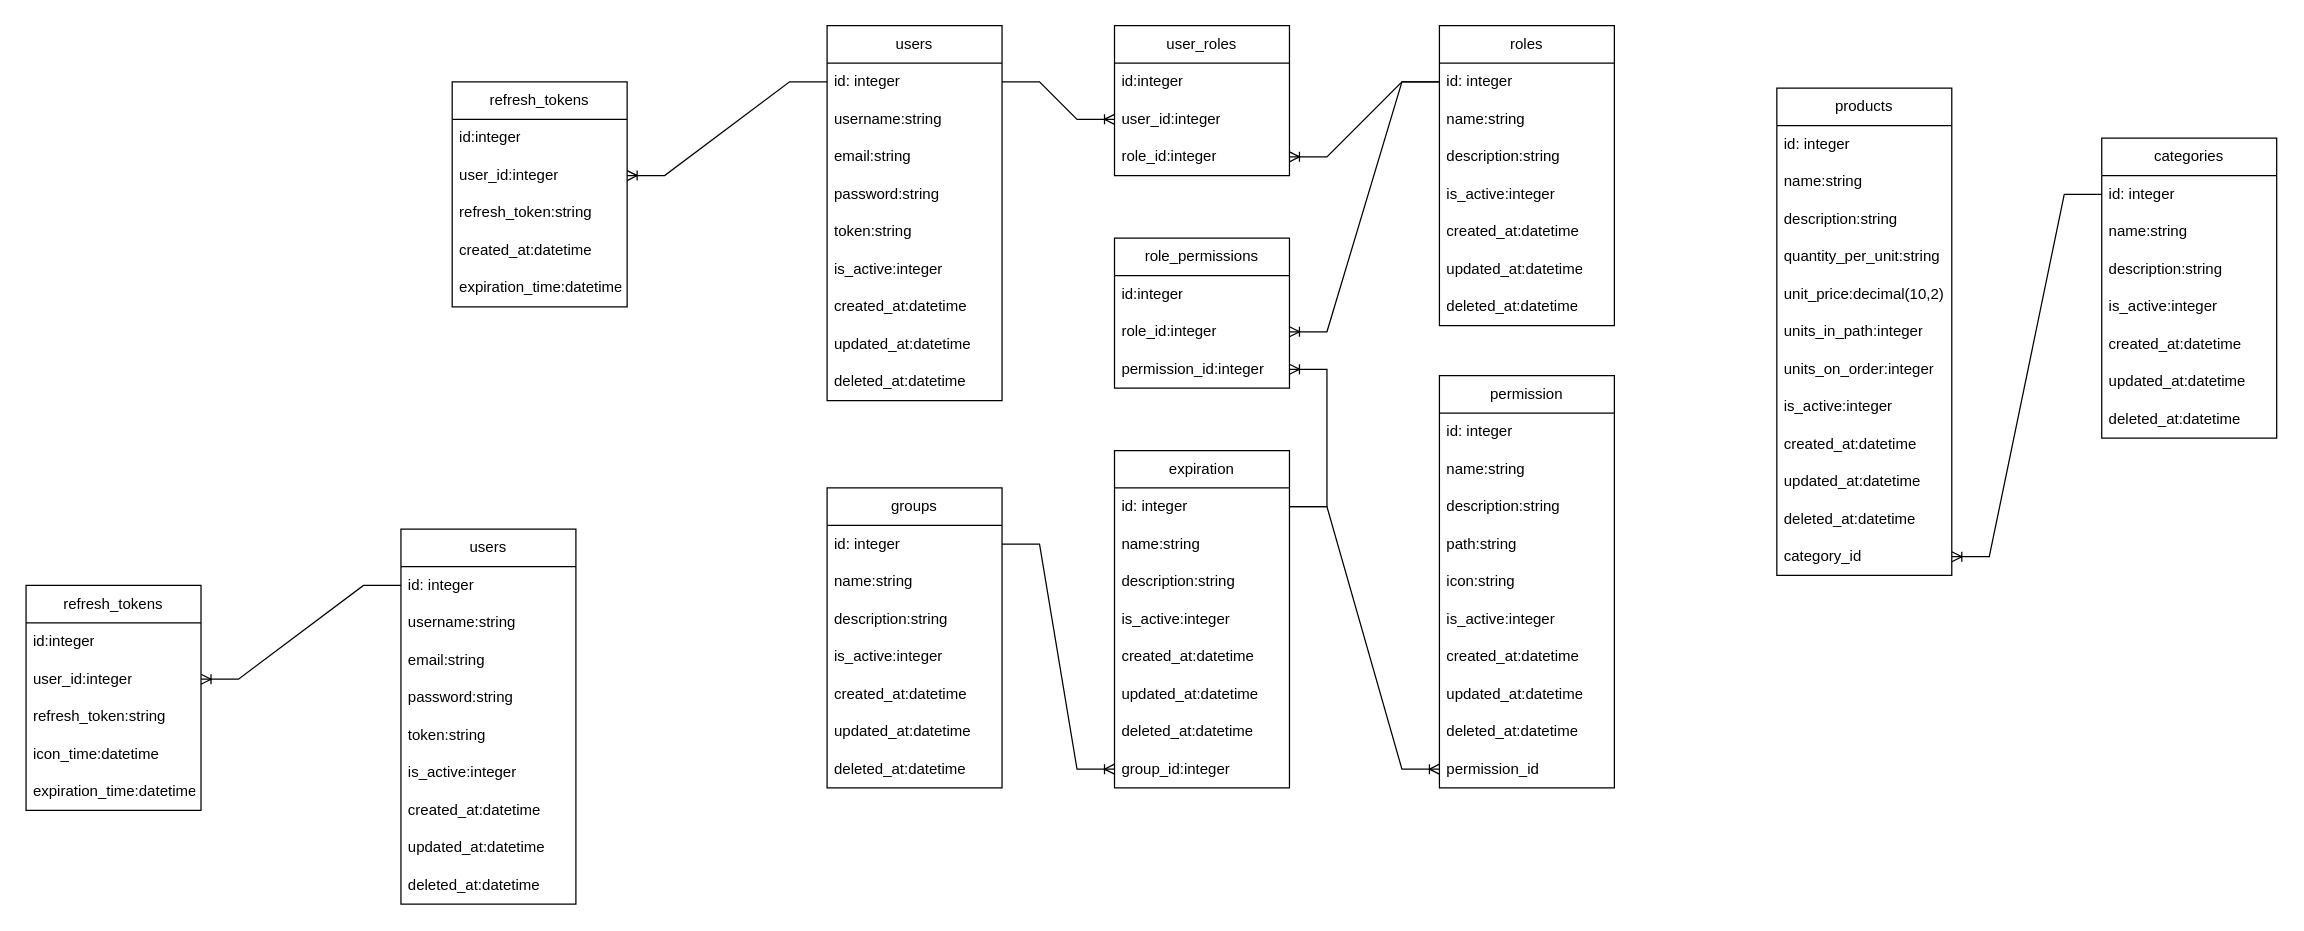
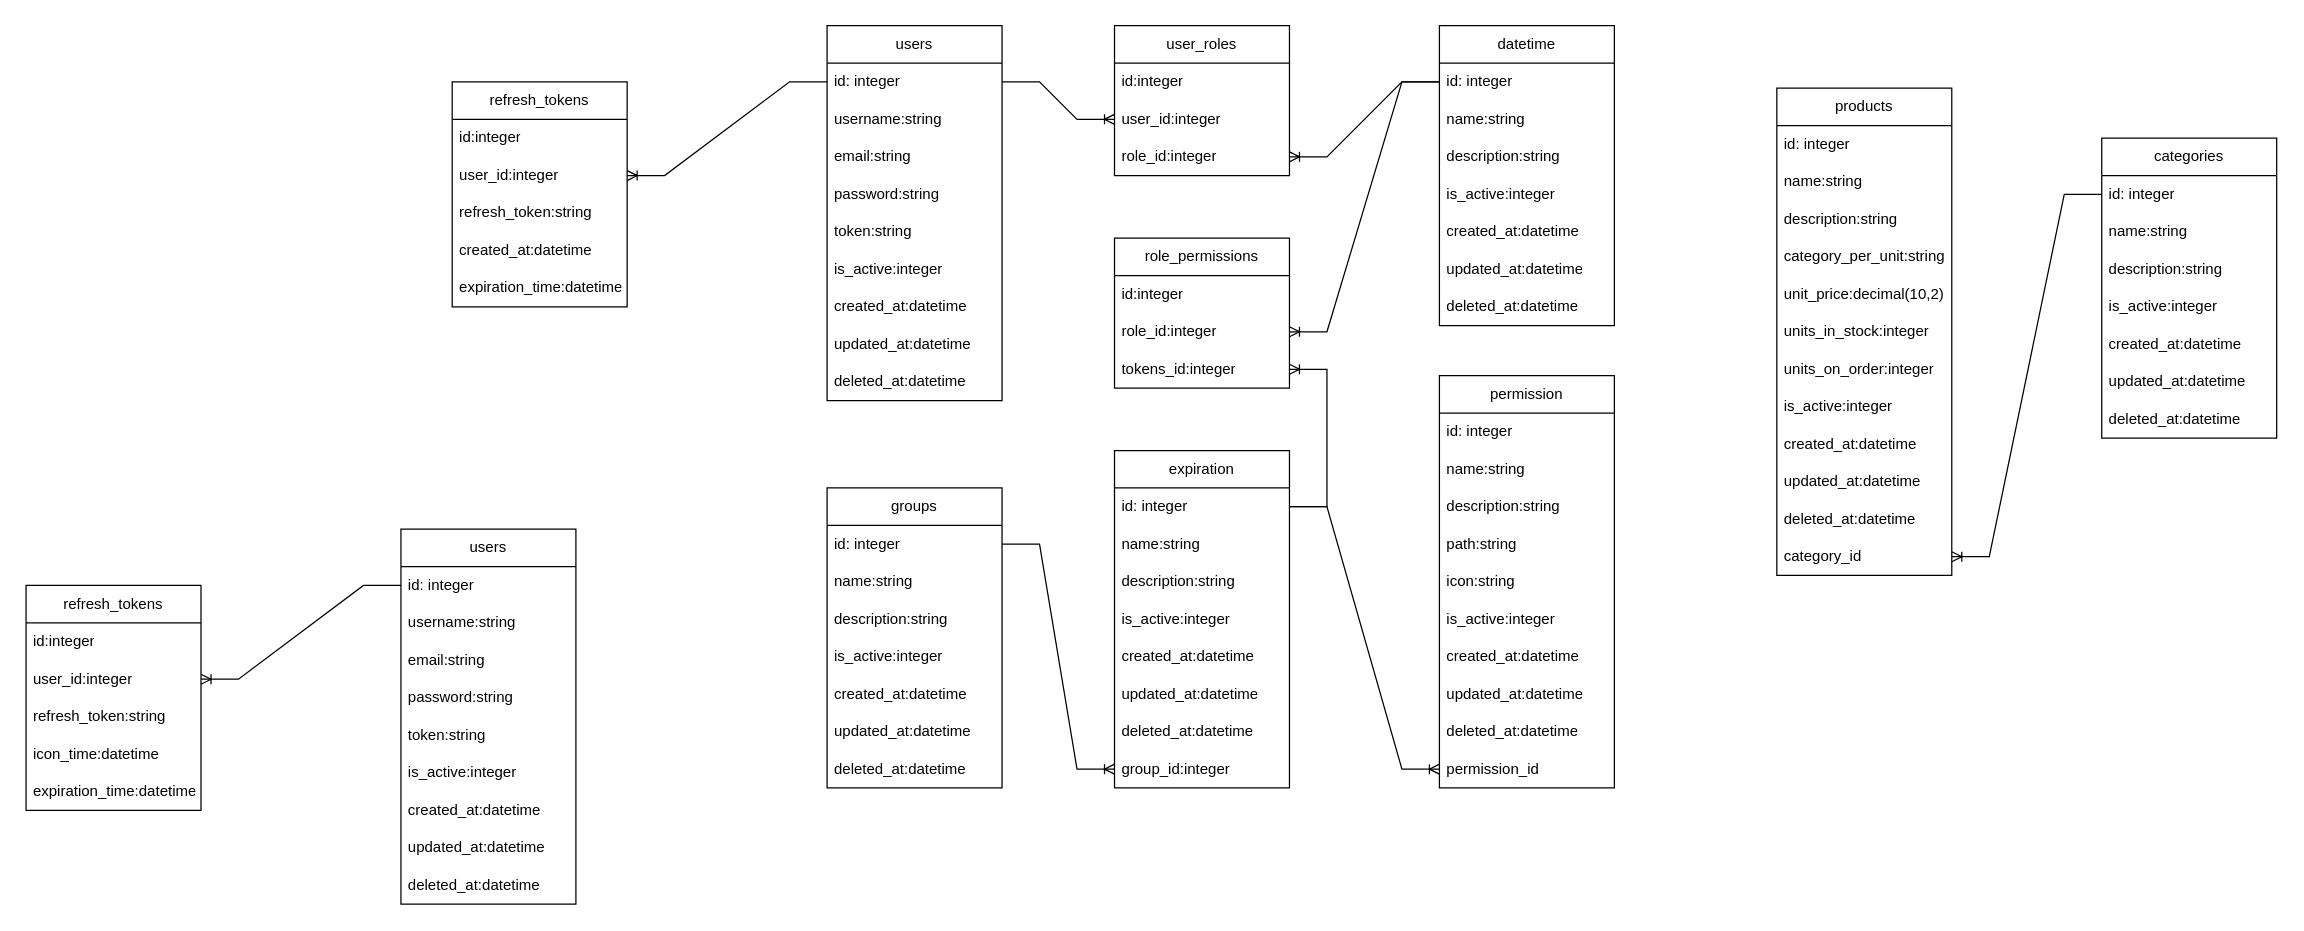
(1527, 44) -> (1527, 44)
(1866, 257) -> (1866, 257)
(1865, 332) -> (1866, 332)
(1200, 369) -> (1187, 369)
